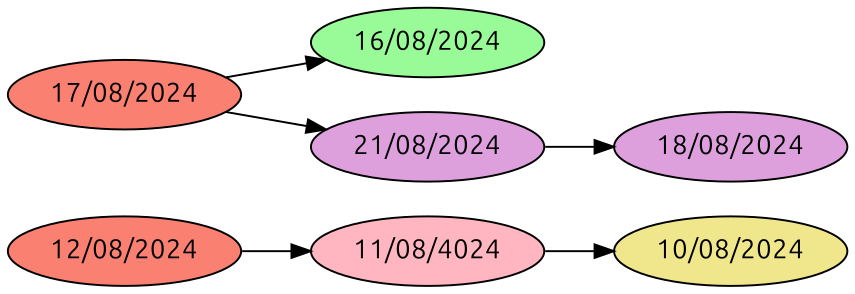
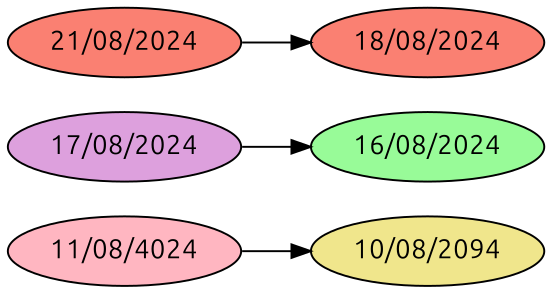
(125, 95) -> (125, 147)
(266, 119) -> none
(428, 147) -> (125, 43)
(731, 147) -> (428, 43)
(125, 251) -> none
(731, 251) -> (428, 251)
